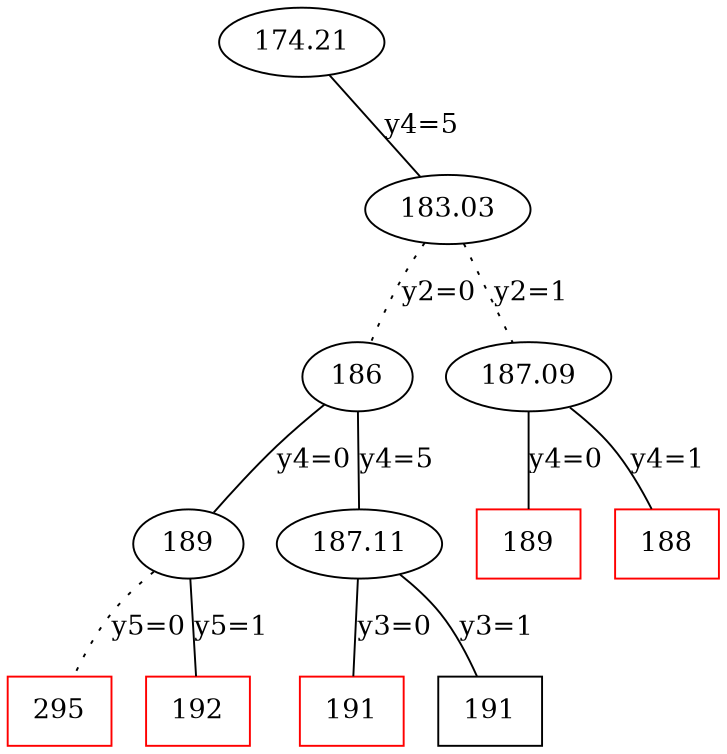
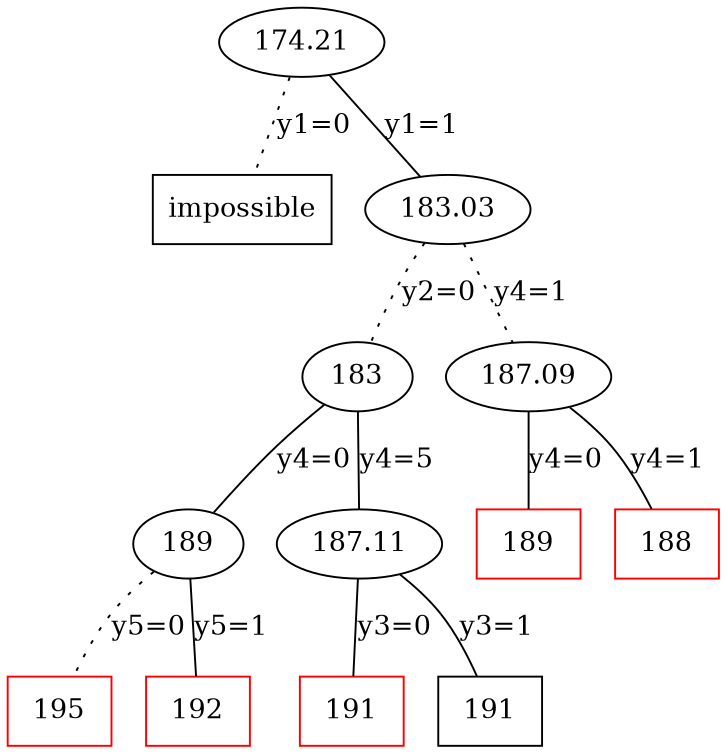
(422, 126) -> (422, 126)
none -> (242, 210)
(531, 293) -> (531, 293)
(358, 377) -> (358, 377)
(60, 711) -> (60, 711)
